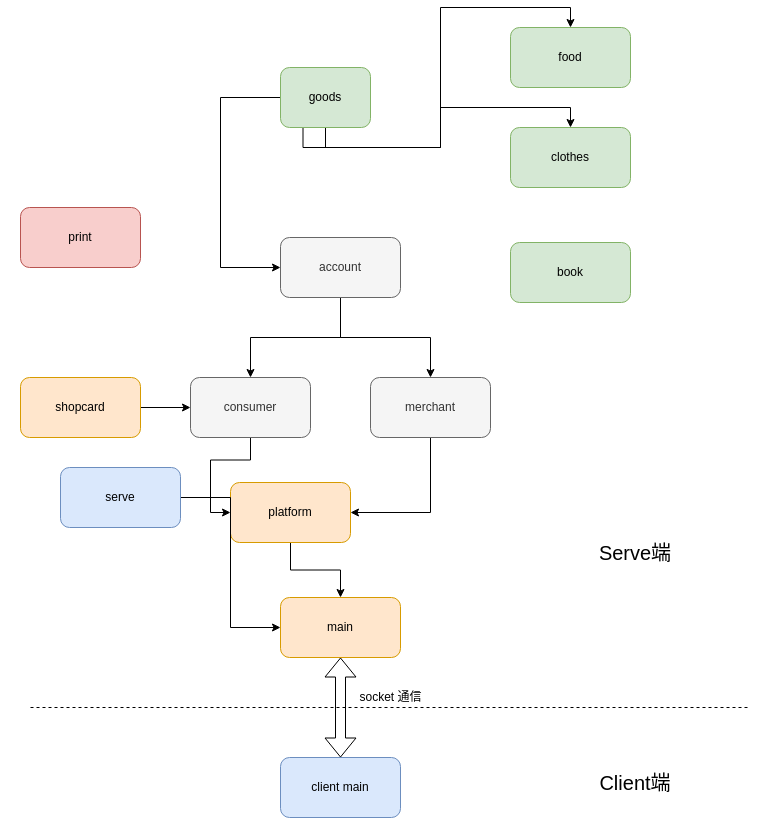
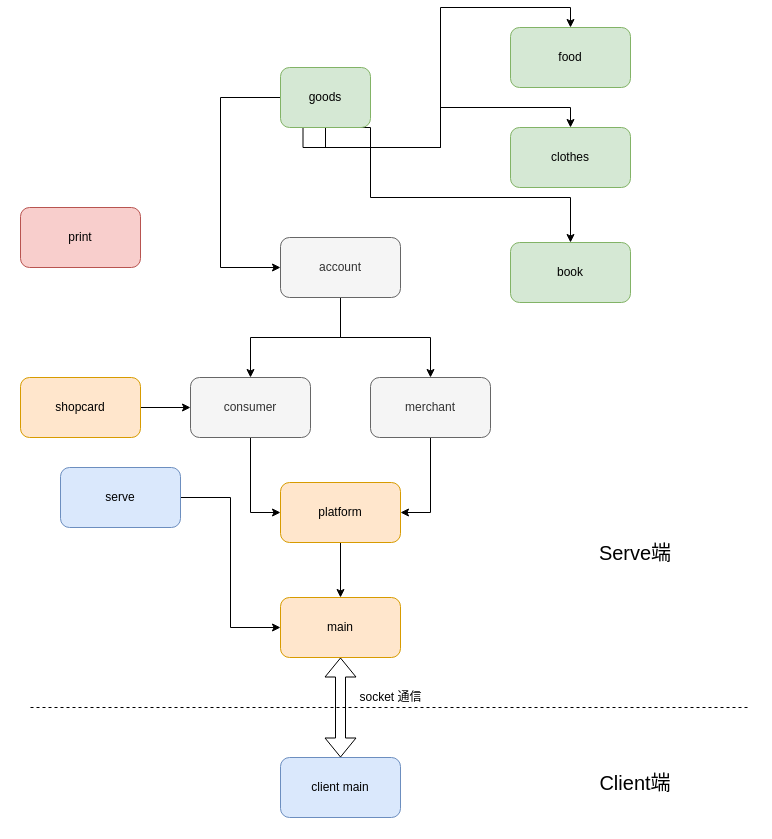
none -> (451, 198)
(291, 513) -> (341, 513)
